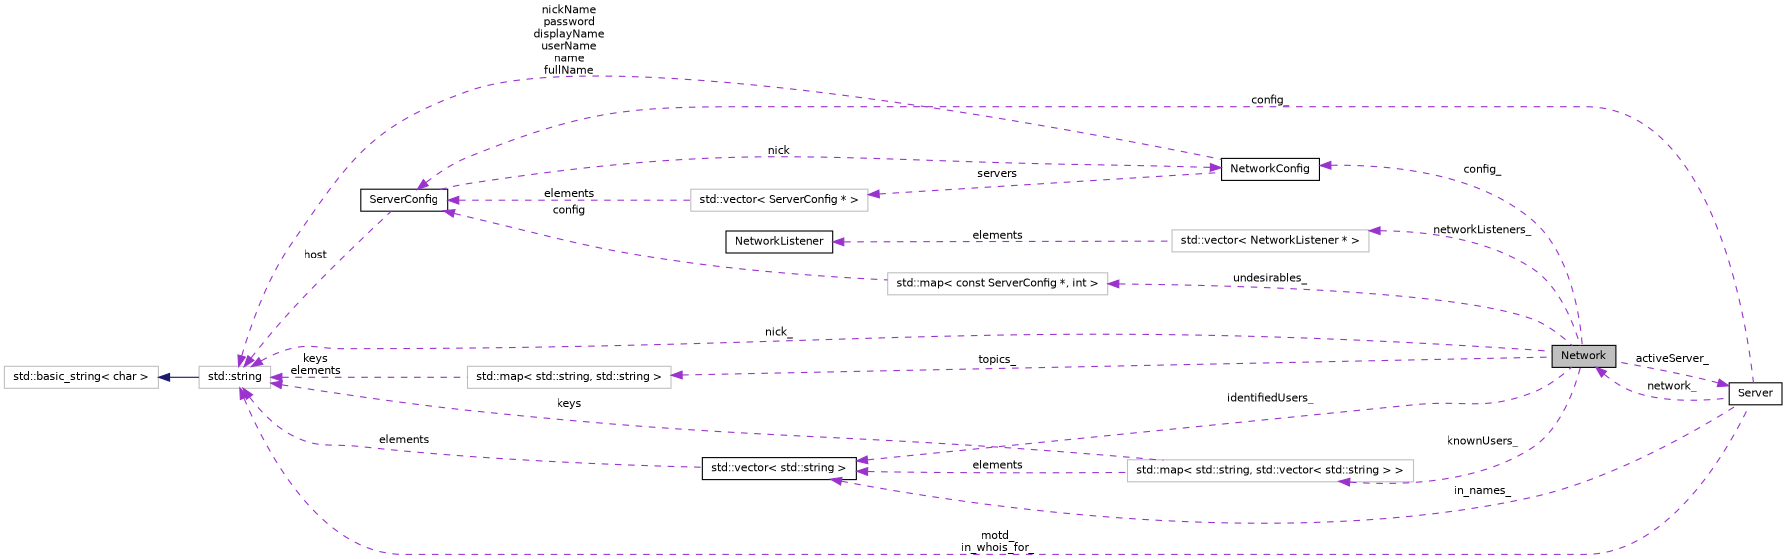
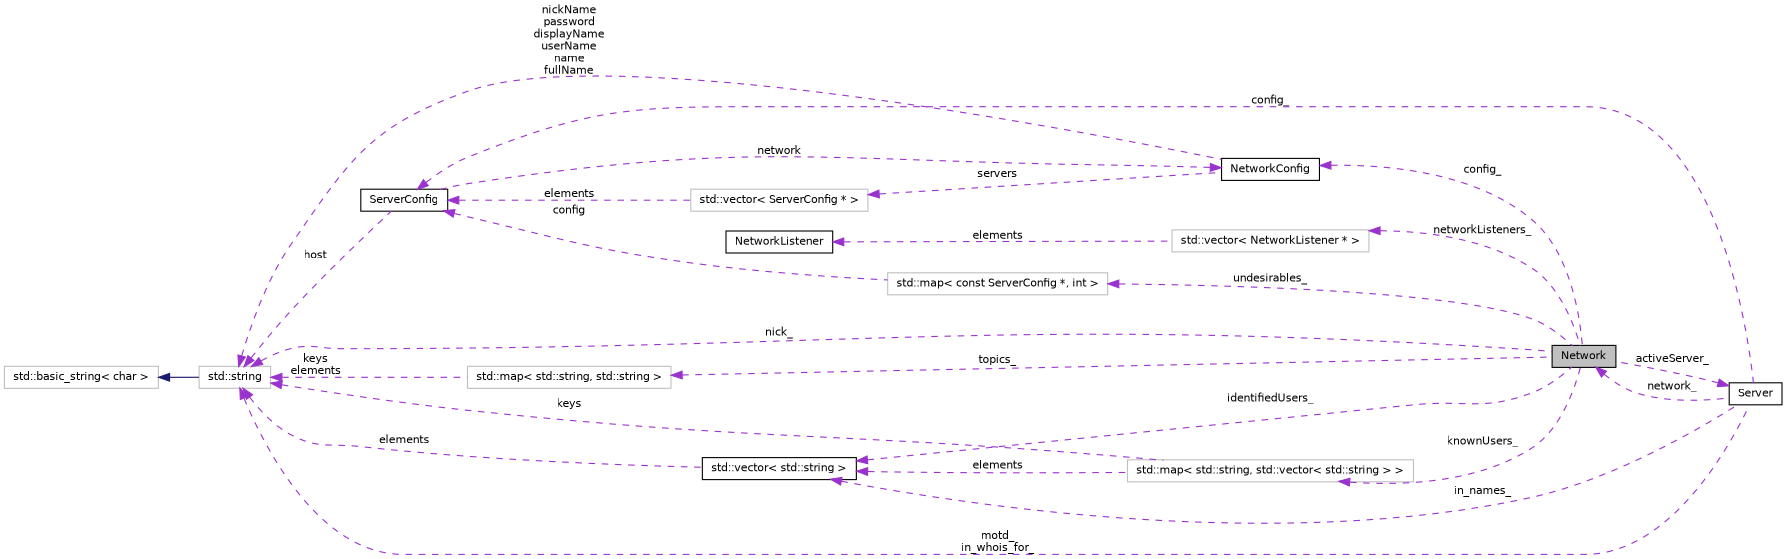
(779, 151) -> (779, 151)
